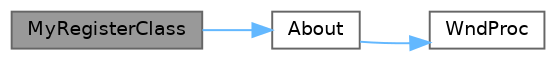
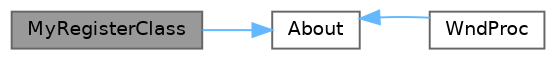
(385, 43) -> (405, 17)
